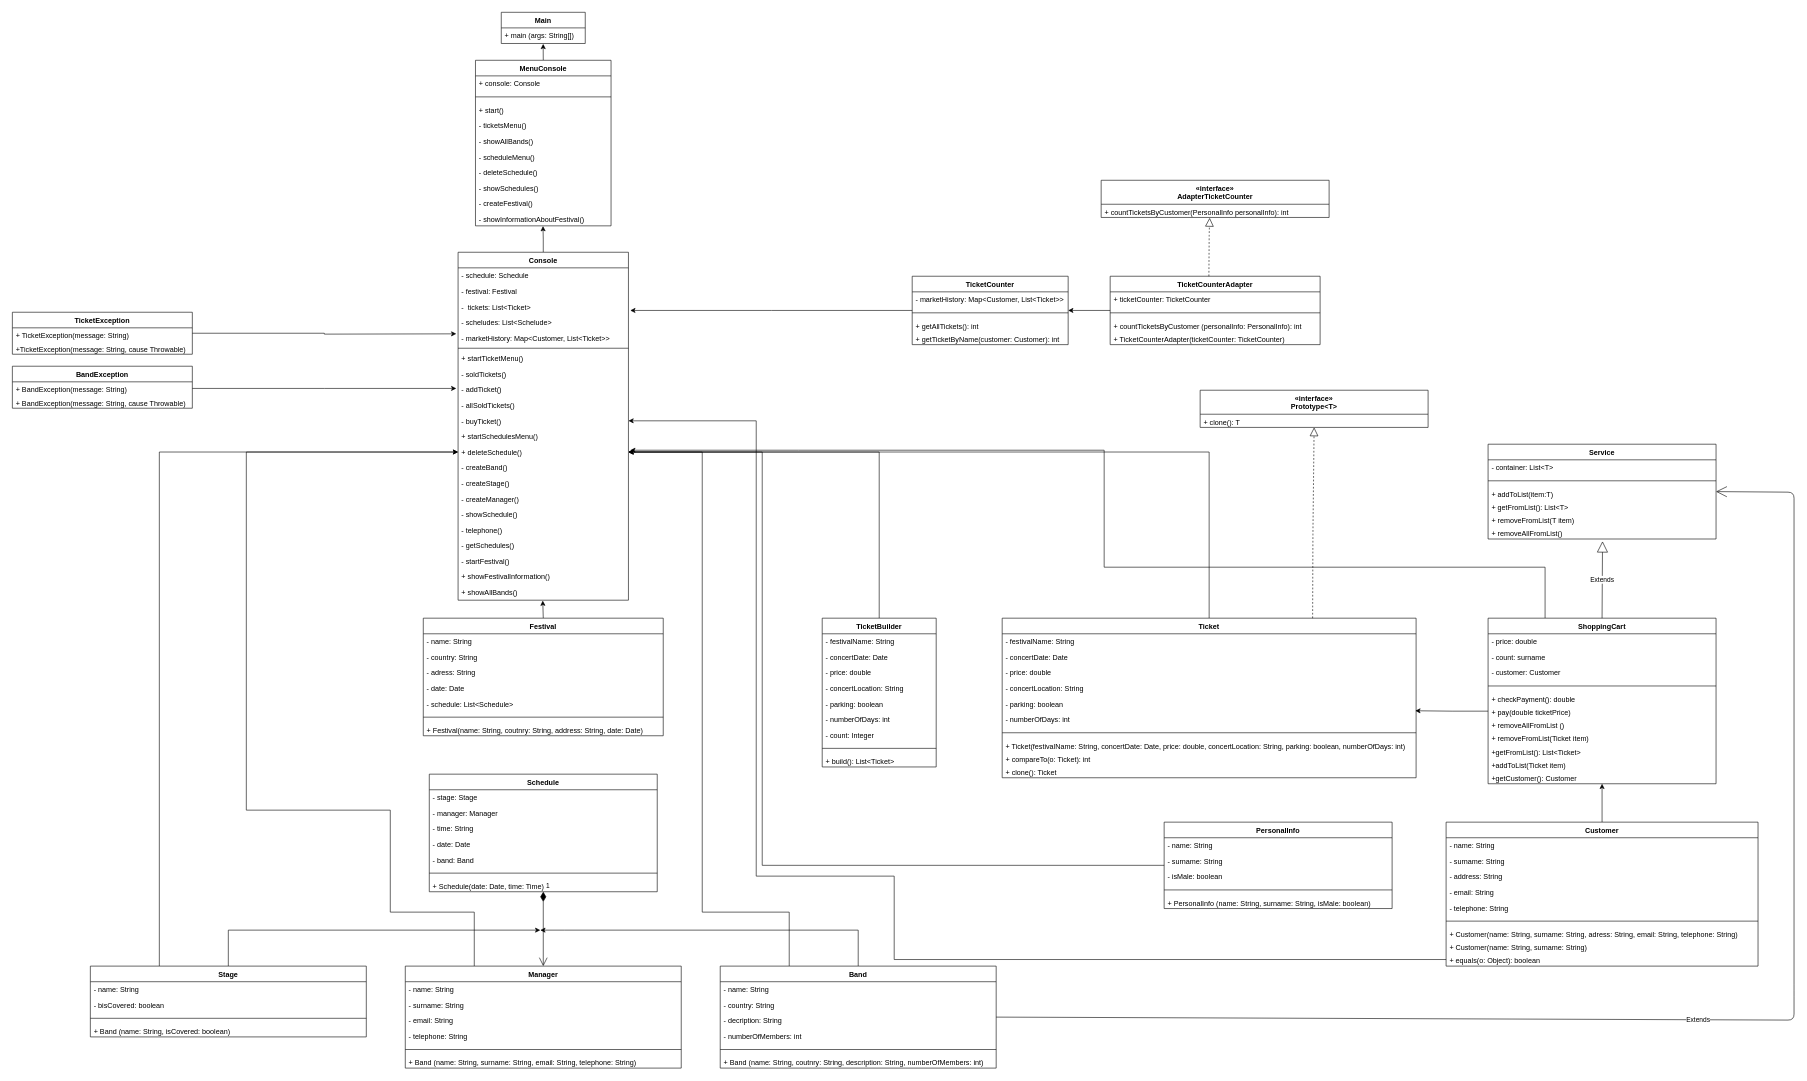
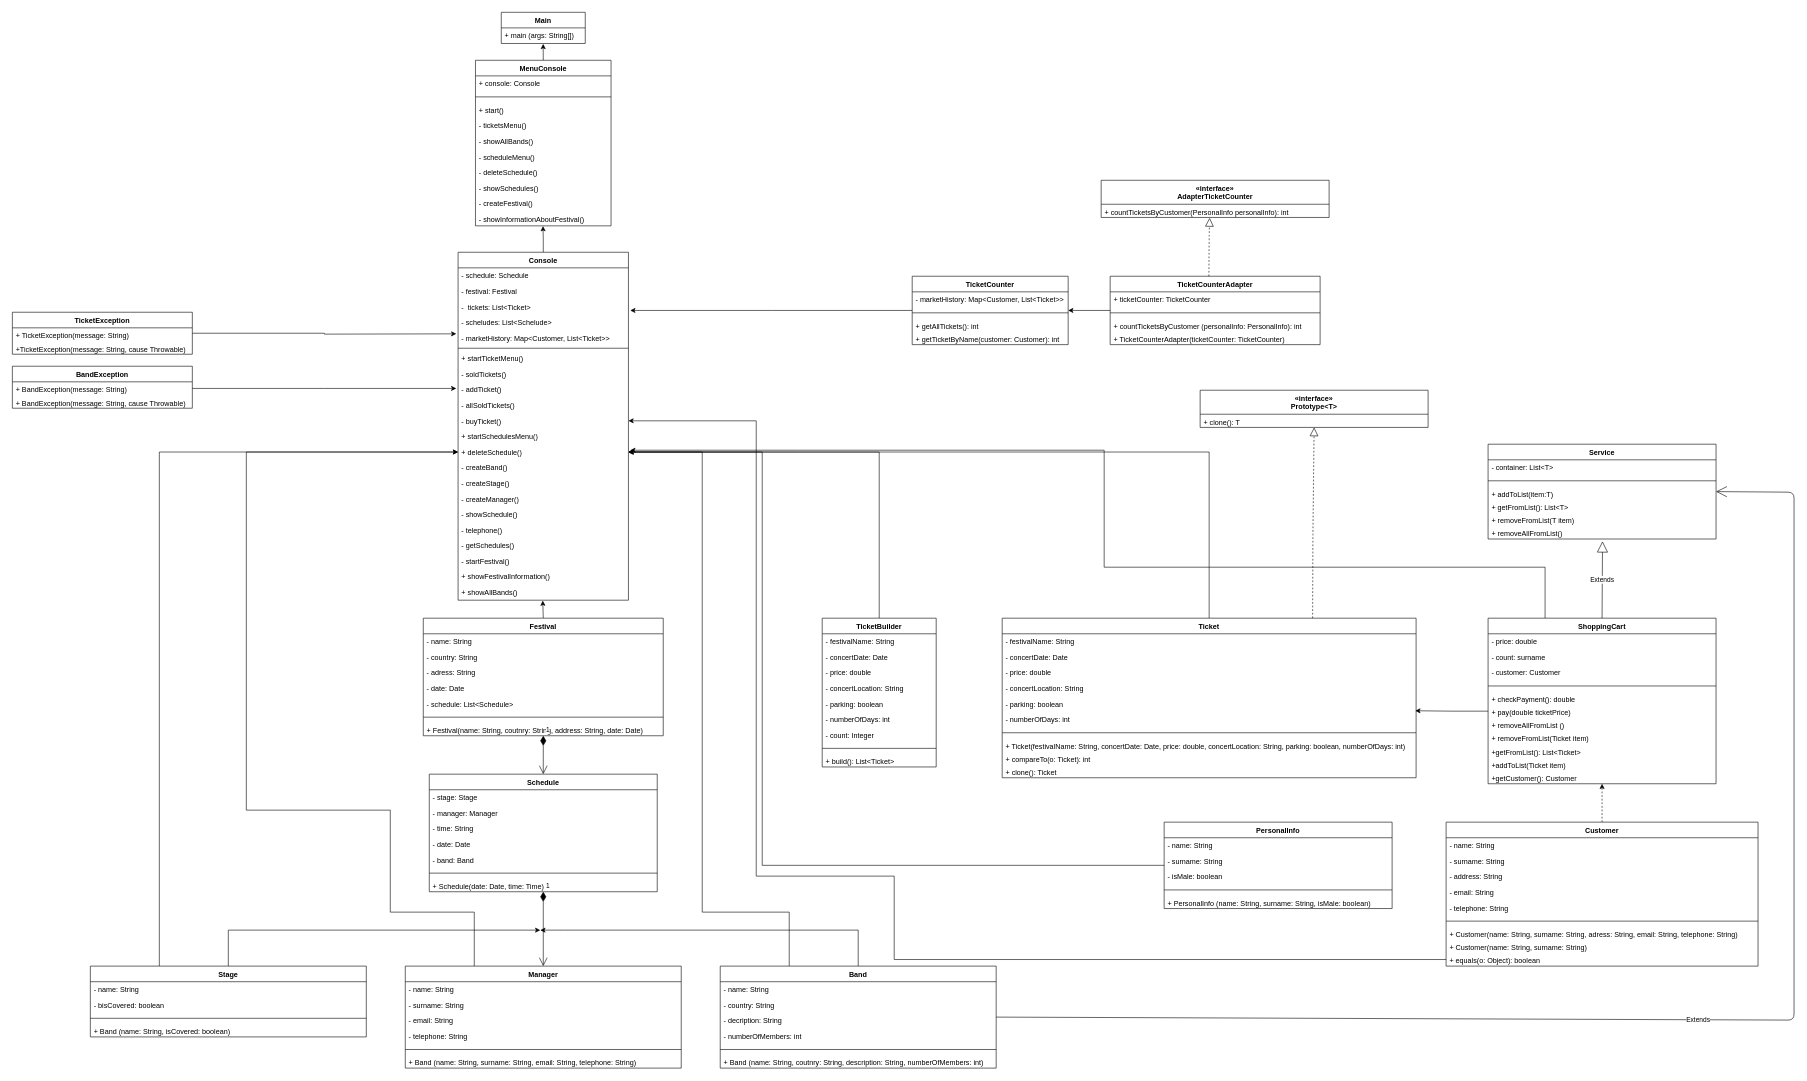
none -> (543, 771)
(1602, 805) -> (1602, 805)
